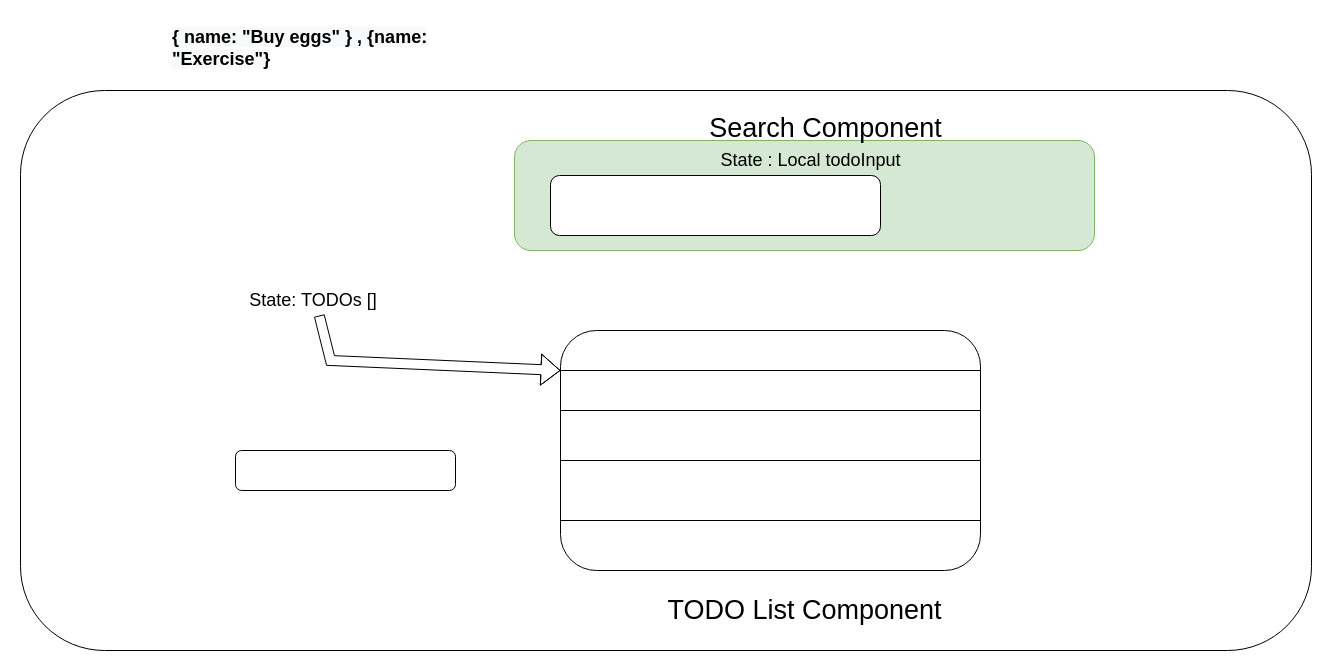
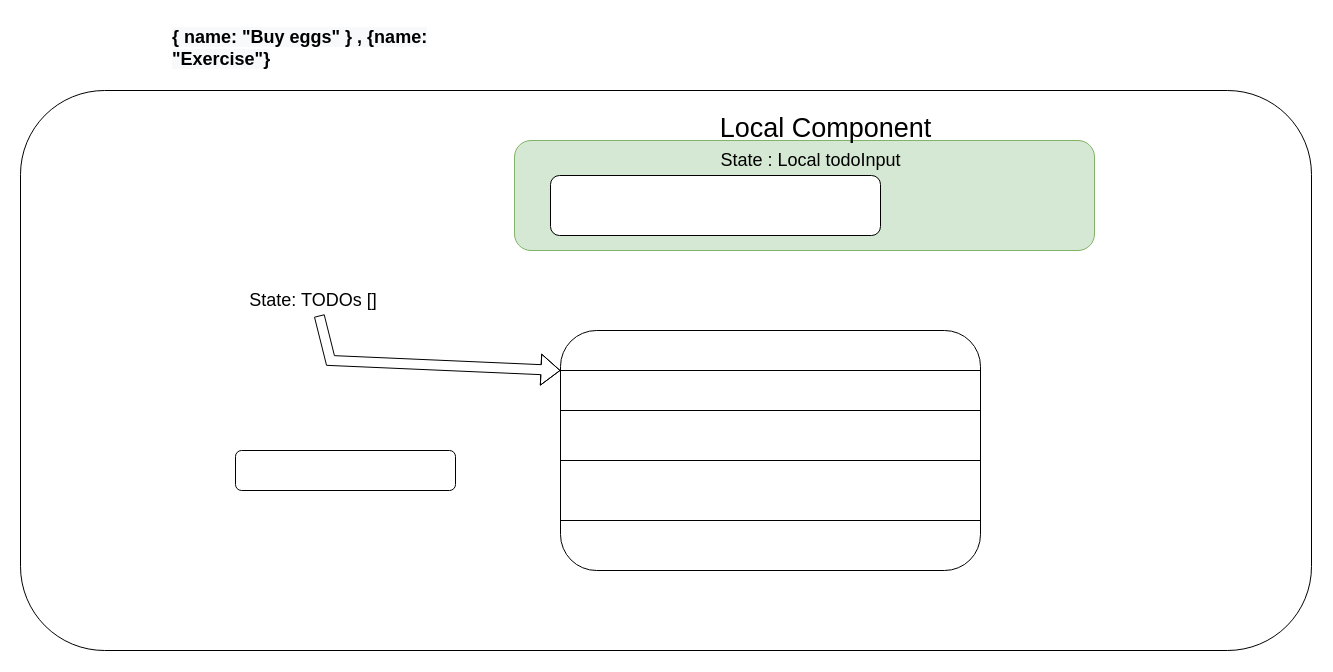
(826, 126) -> (826, 126)
(805, 611) -> none
